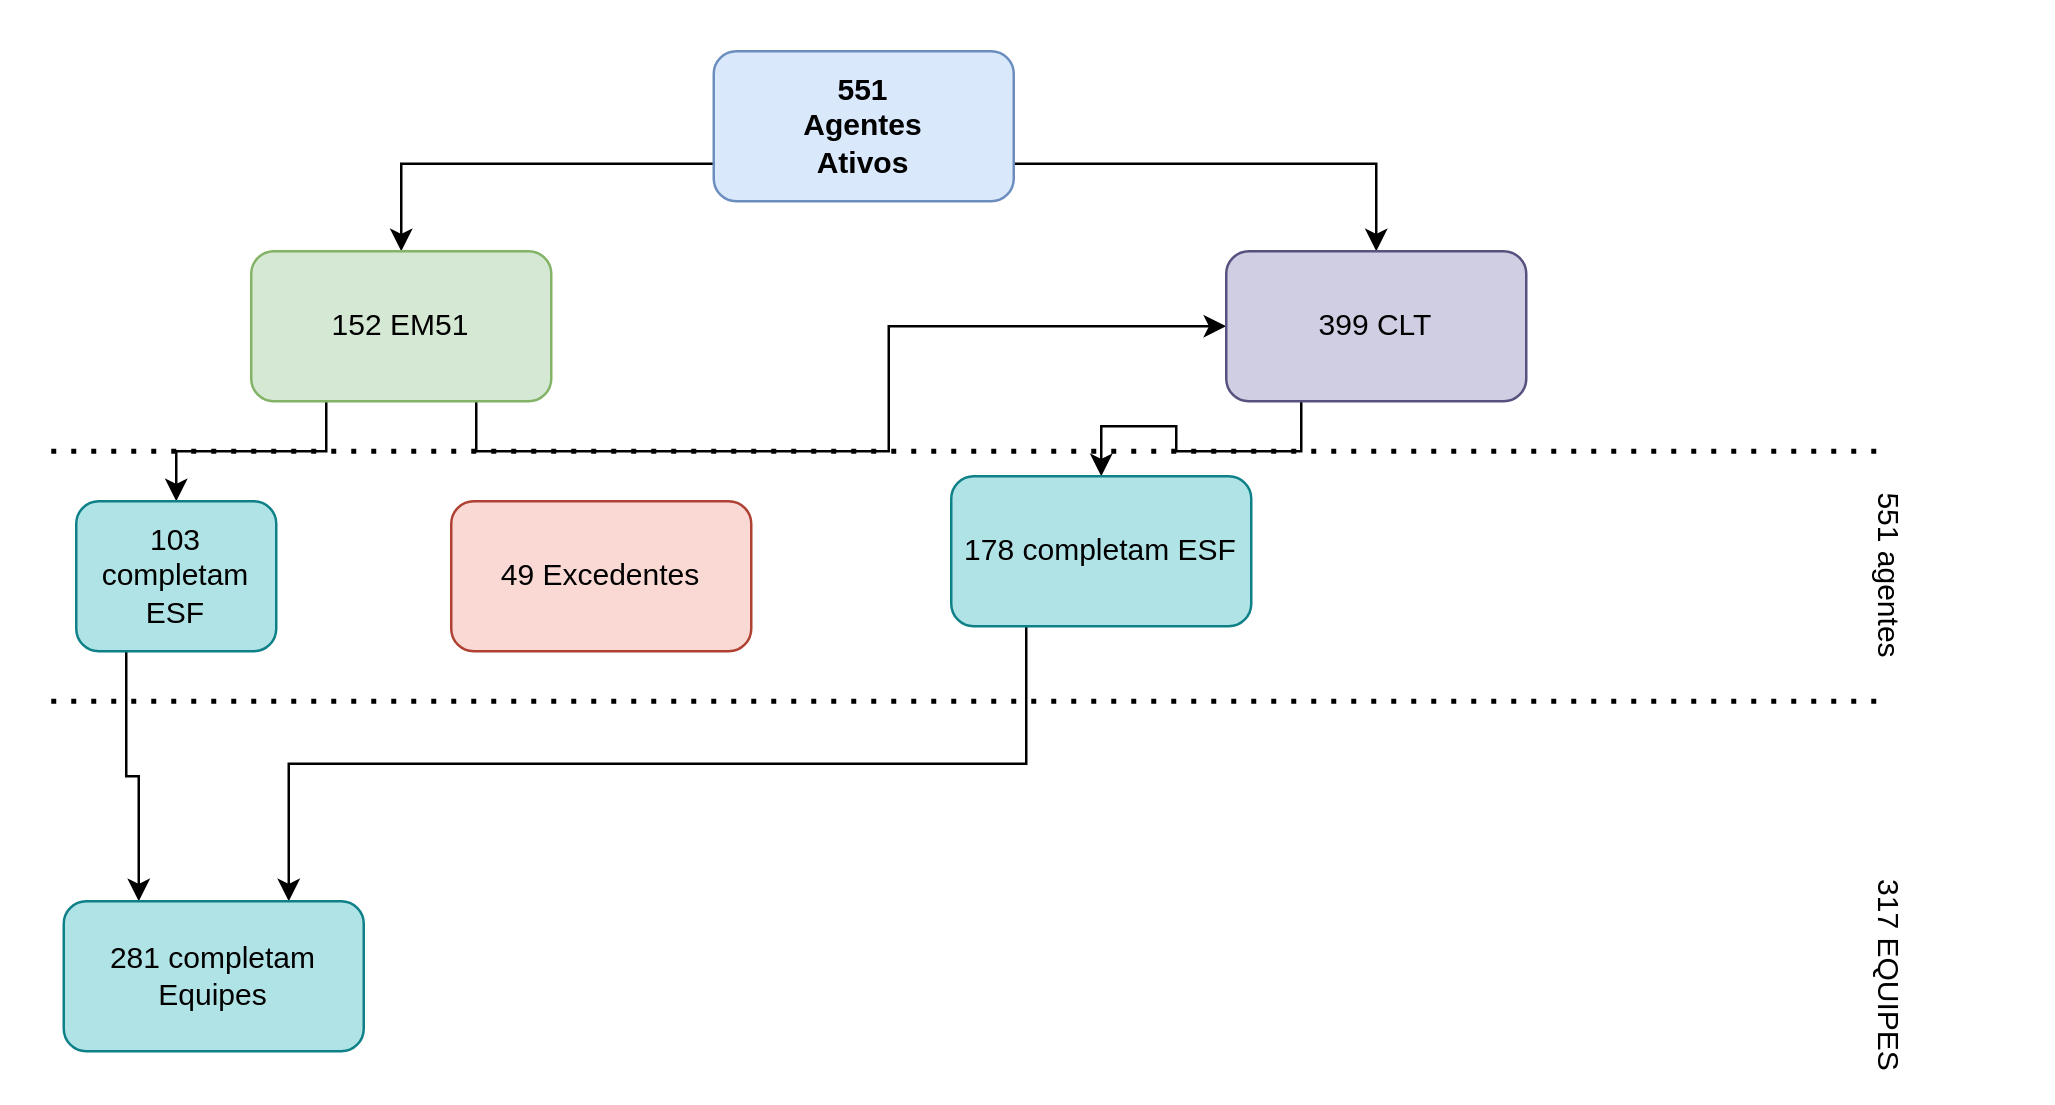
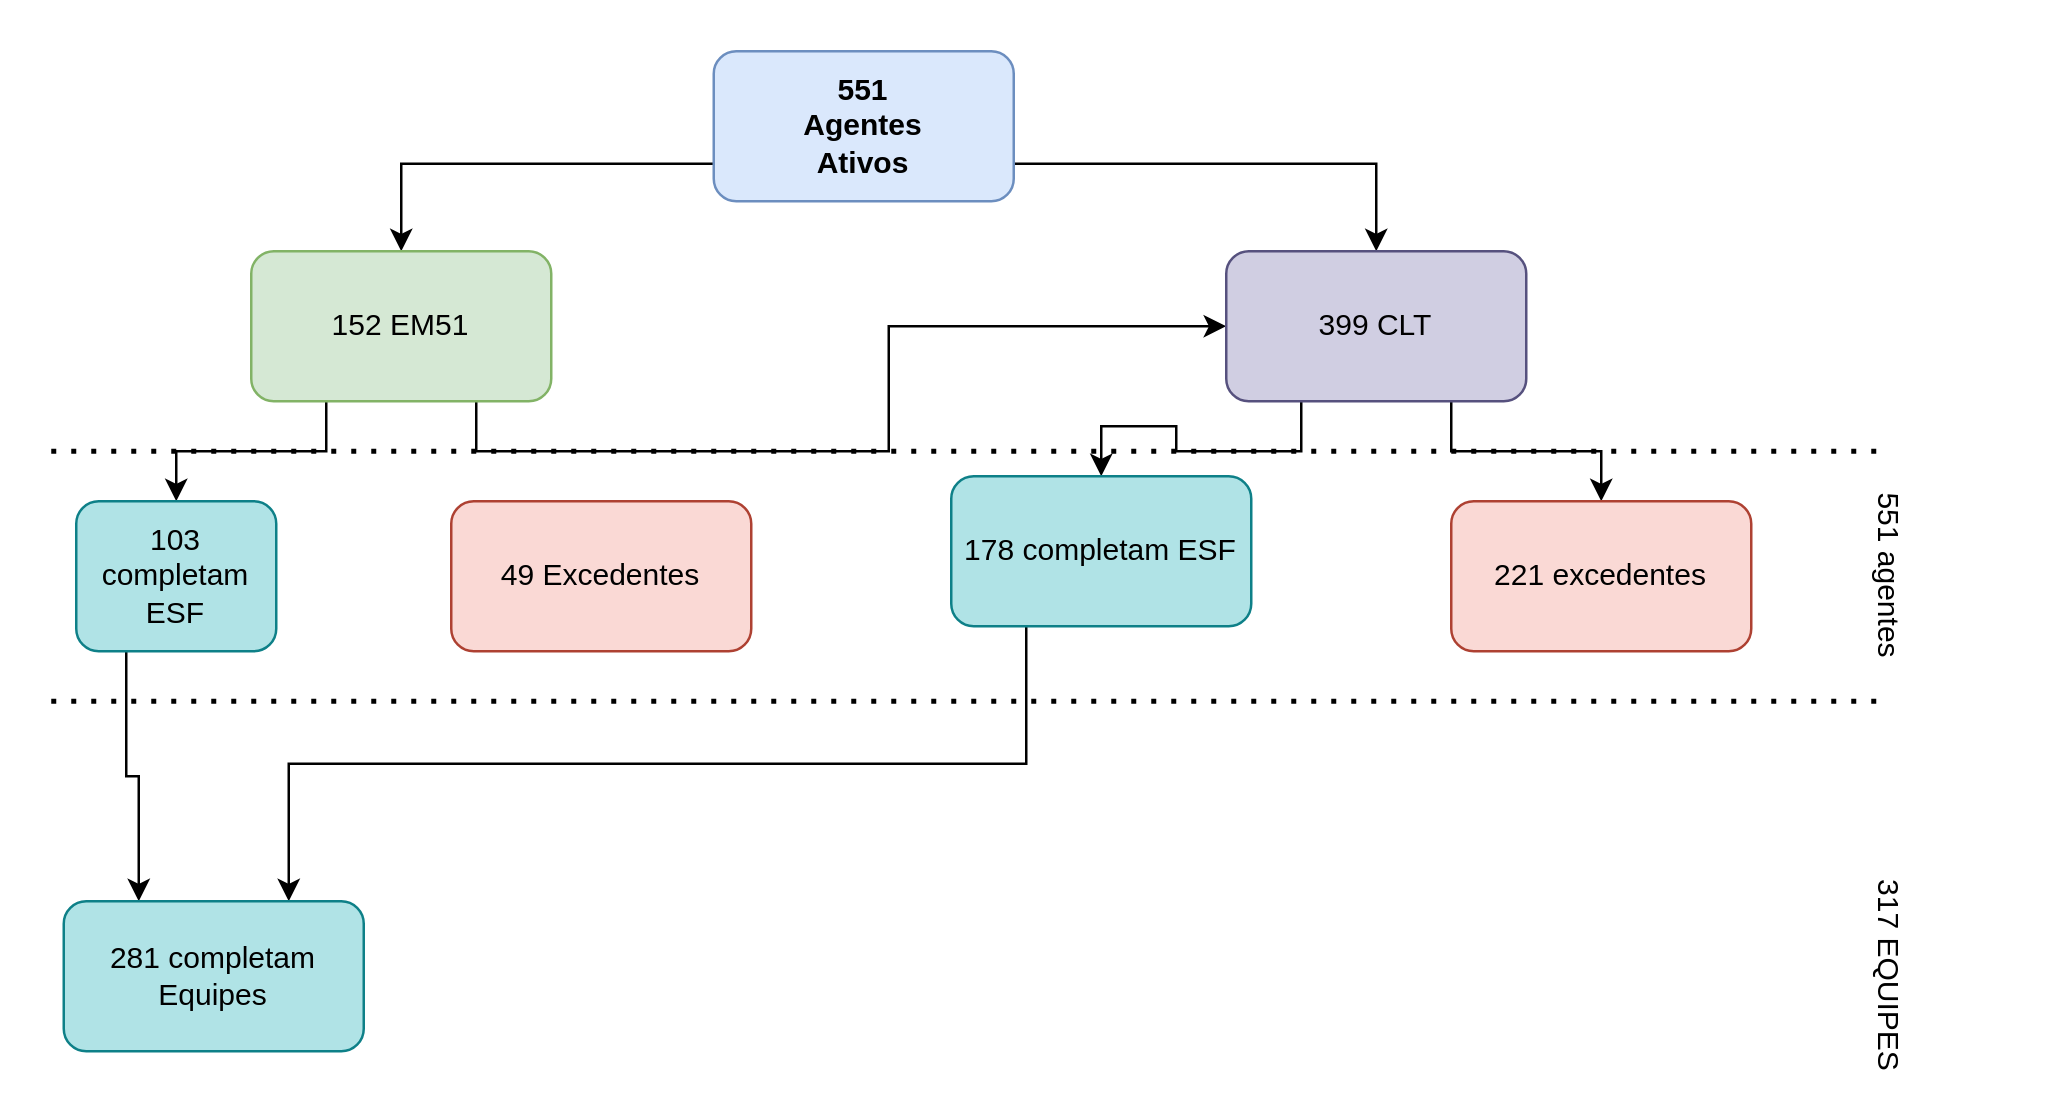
none -> (1451, 424)
none -> (1601, 576)
